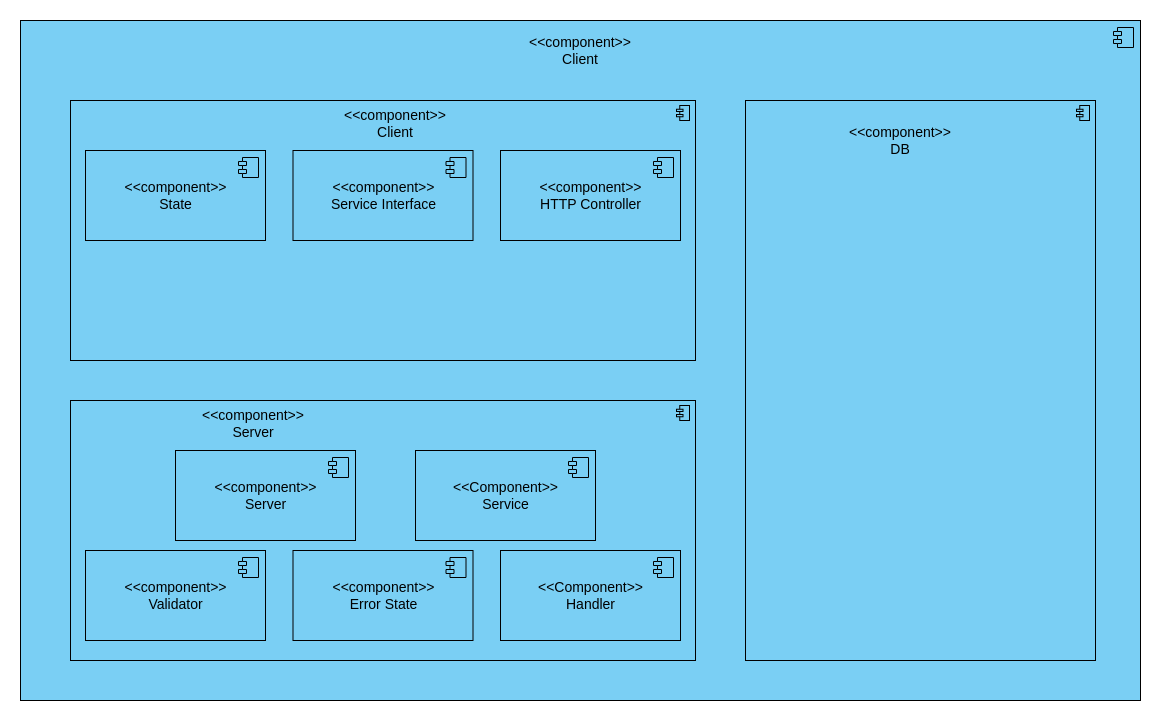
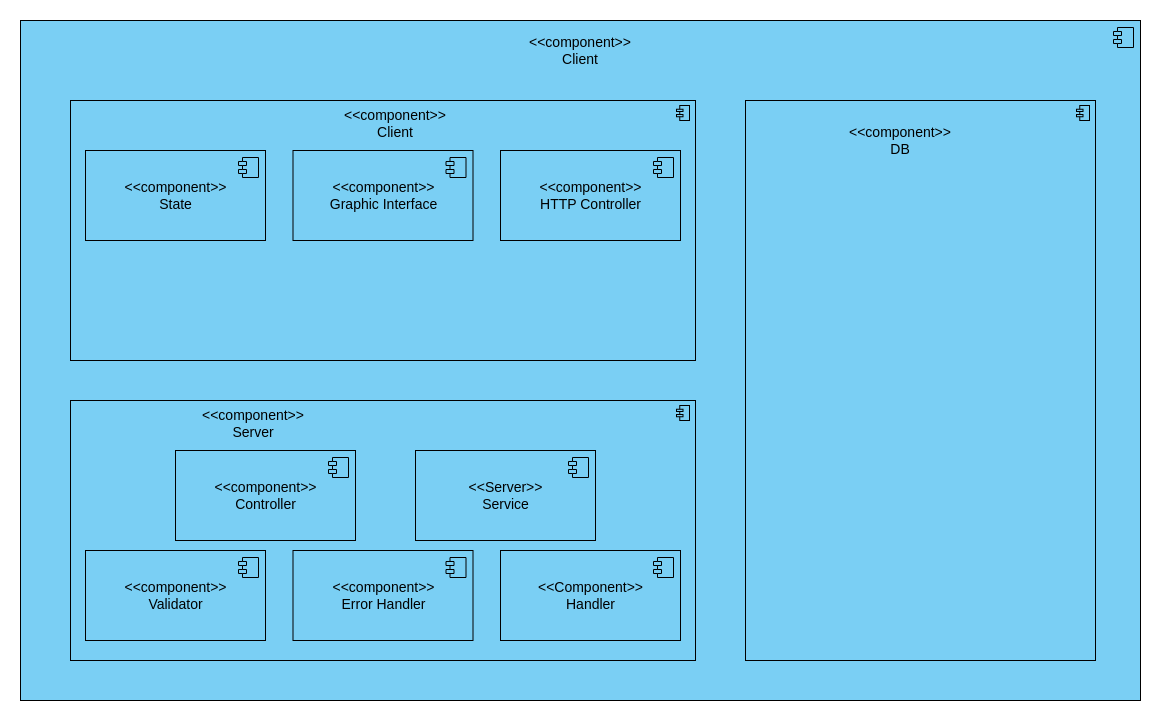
(384, 196) -> (384, 196)
(266, 496) -> (266, 496)
(506, 496) -> (506, 496)
(384, 596) -> (384, 596)
